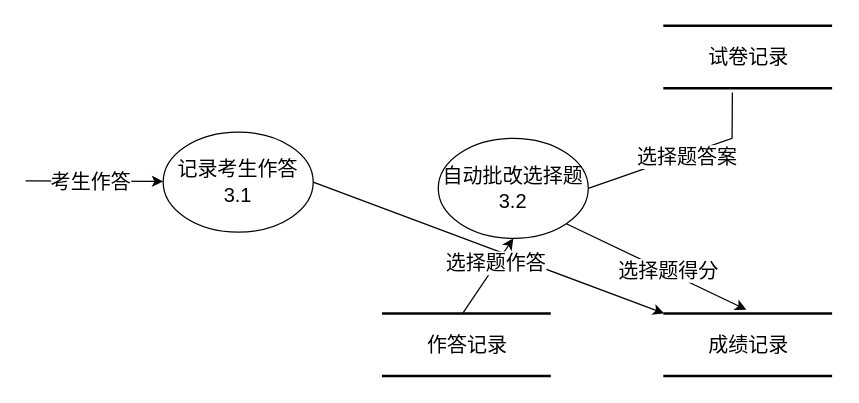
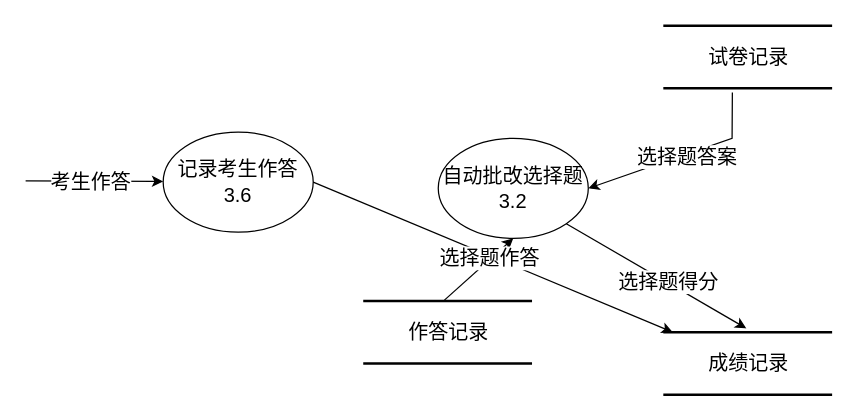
(238, 182) -> (238, 182)
(594, 186) -> (598, 185)
(466, 344) -> (448, 332)
(748, 344) -> (748, 363)
